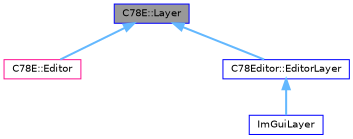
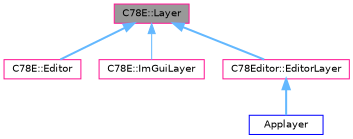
(152, 14) -> (152, 14)
none -> (152, 69)
(286, 69) -> (286, 69)
(286, 125) -> (286, 125)
